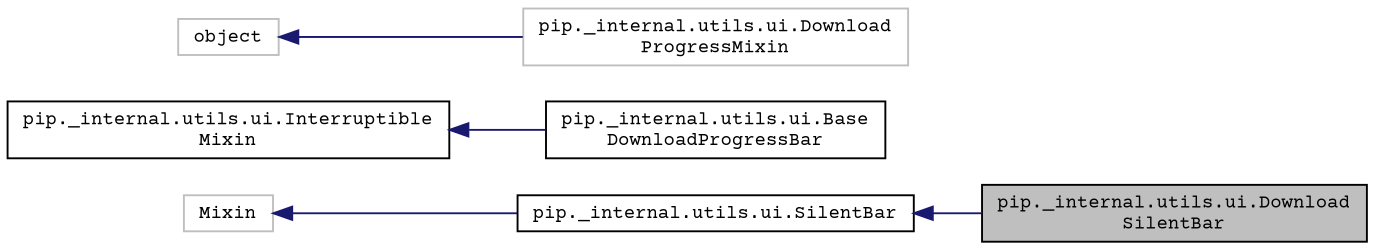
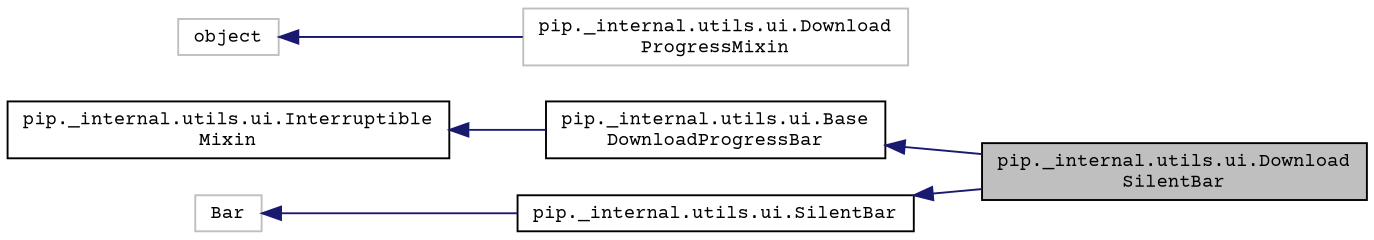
none -> (943, 151)
(228, 213) -> (228, 213)
